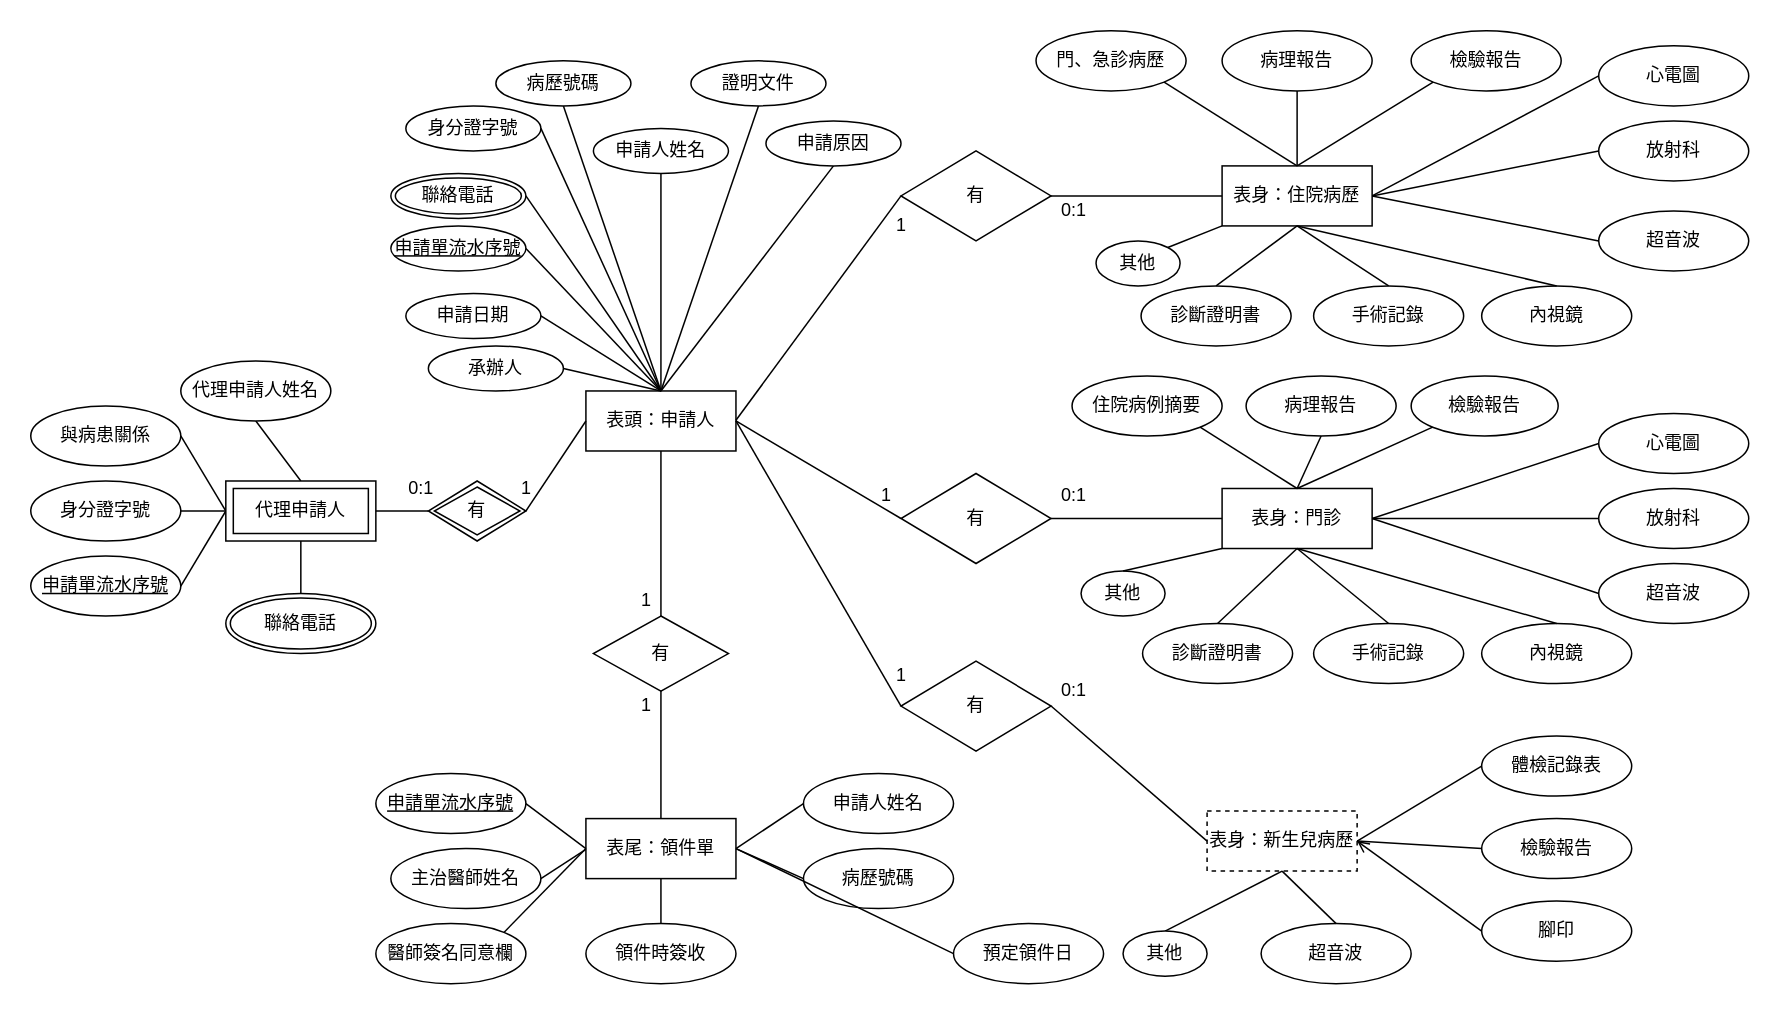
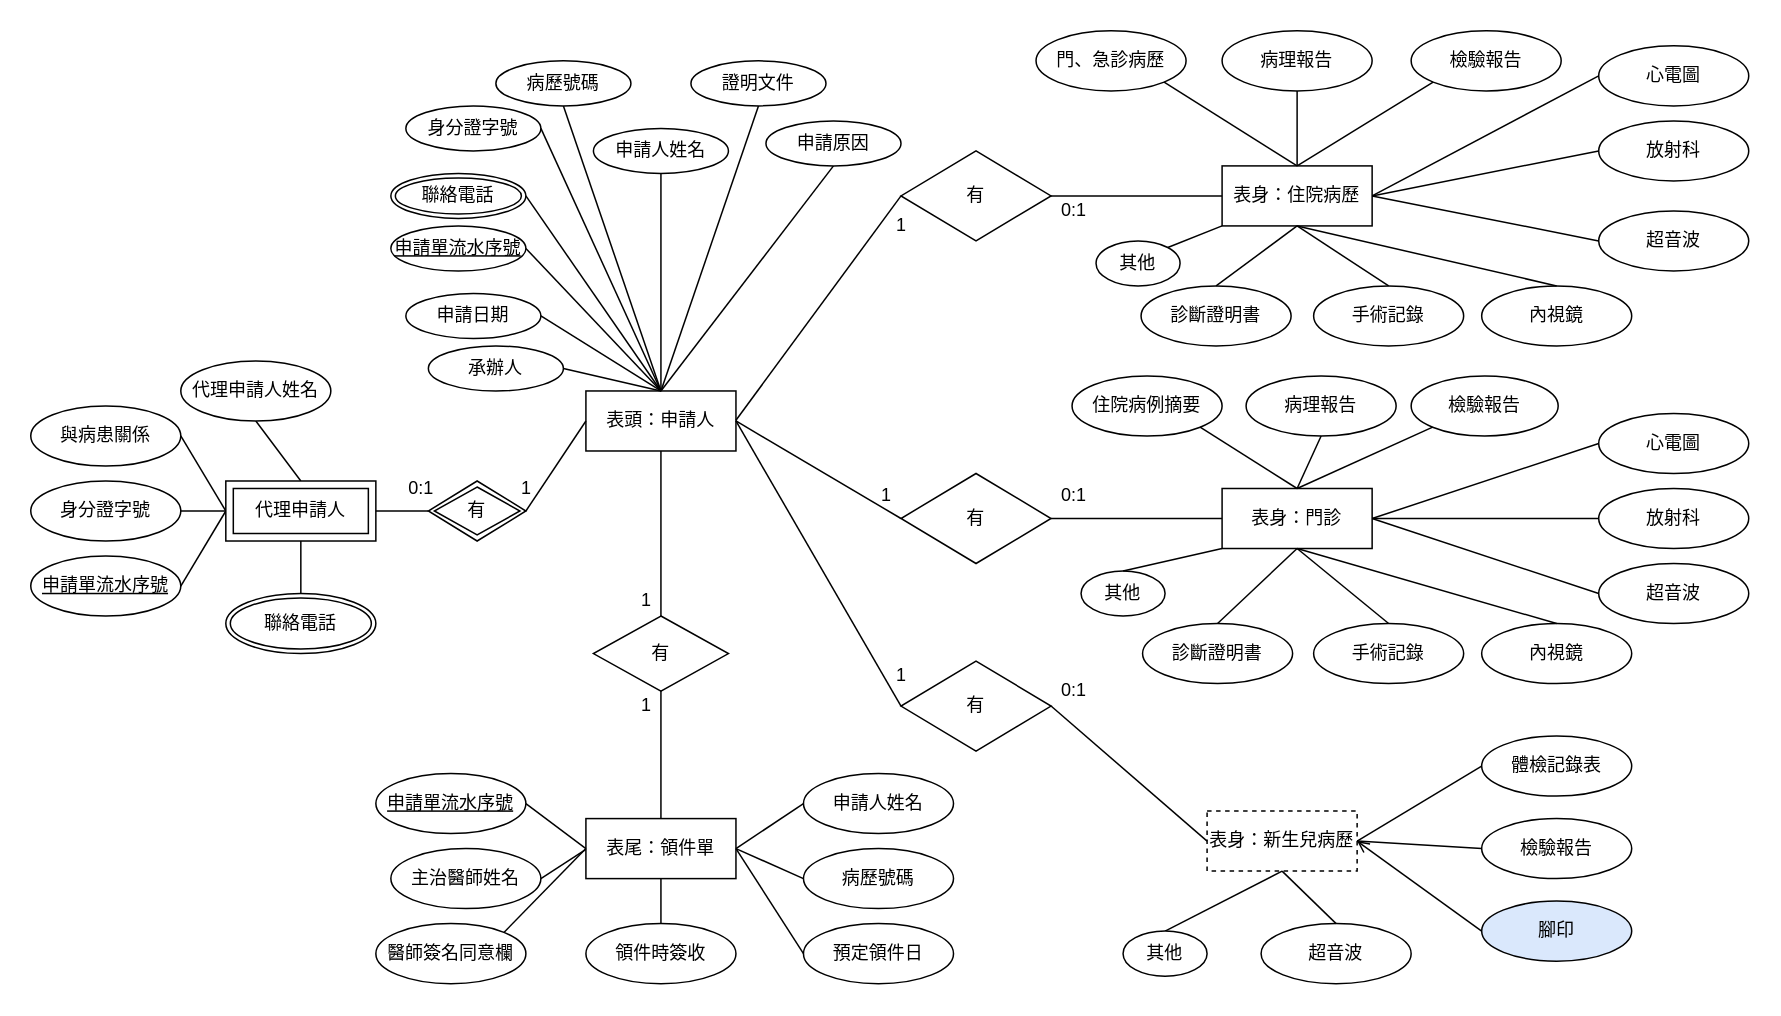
(1556, 931) -> (1556, 931)
(1028, 953) -> (878, 953)
